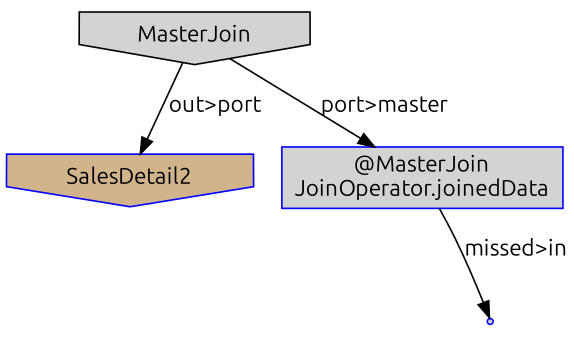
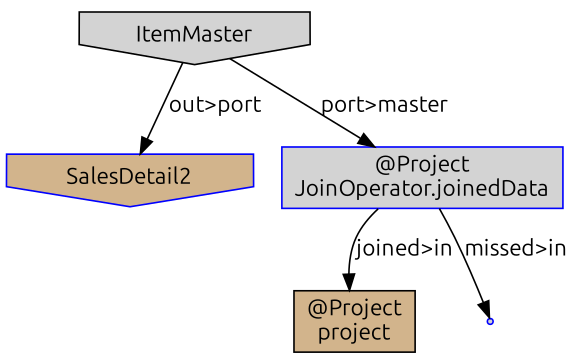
(195, 36) -> (195, 36)
(422, 178) -> (422, 178)
none -> (355, 321)
